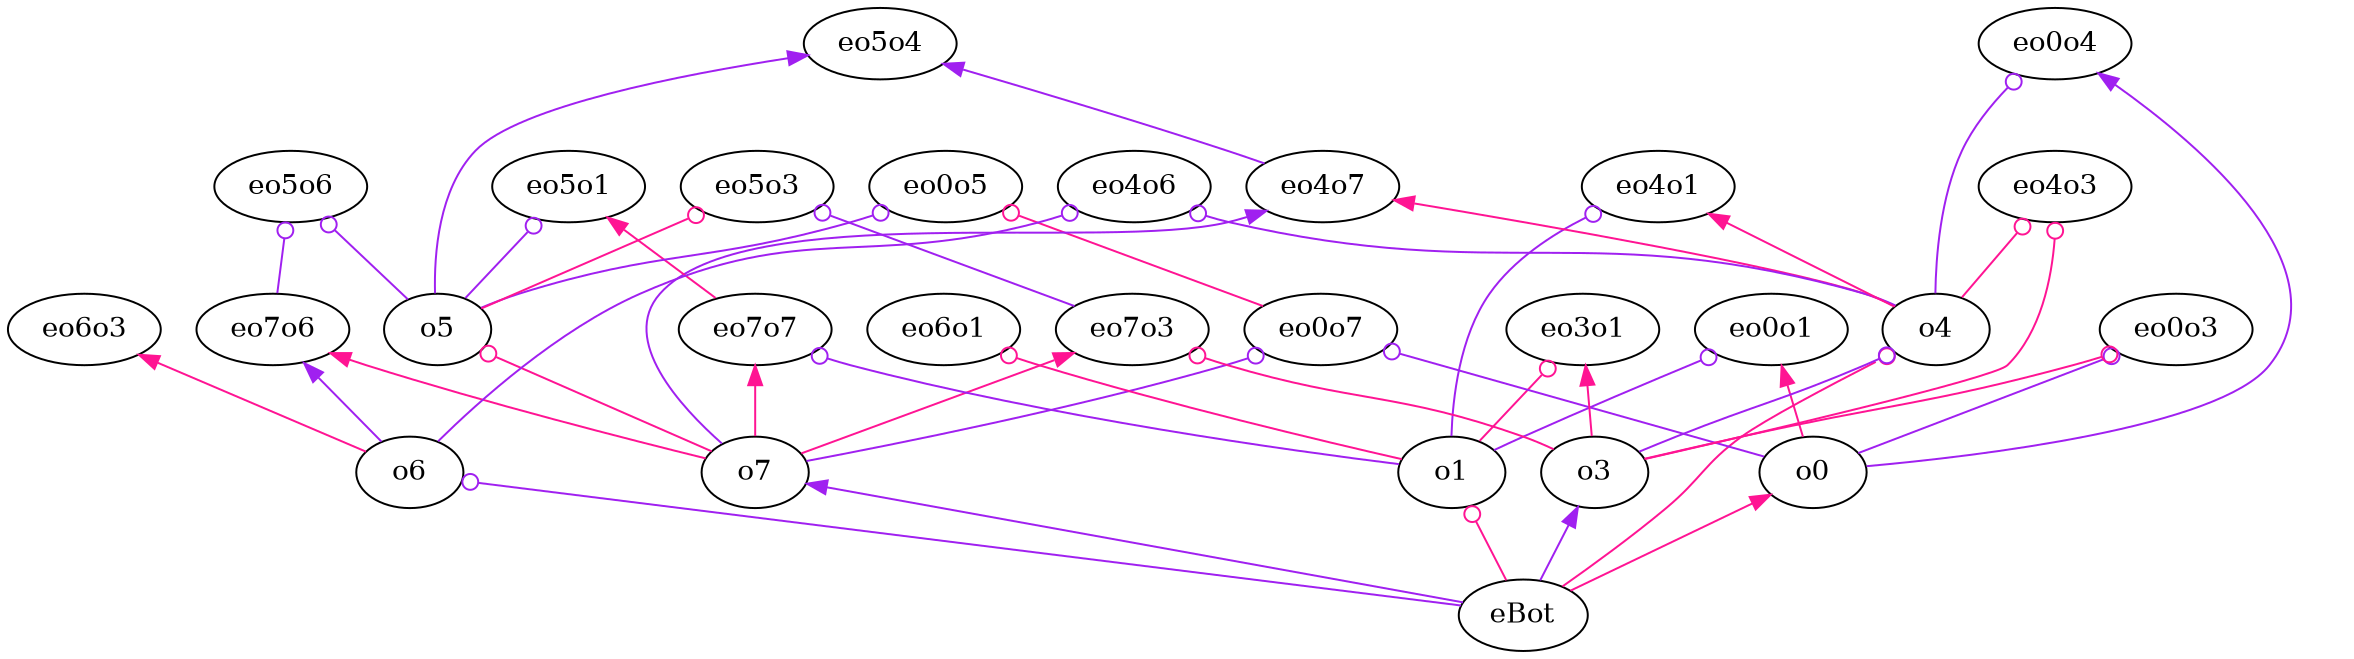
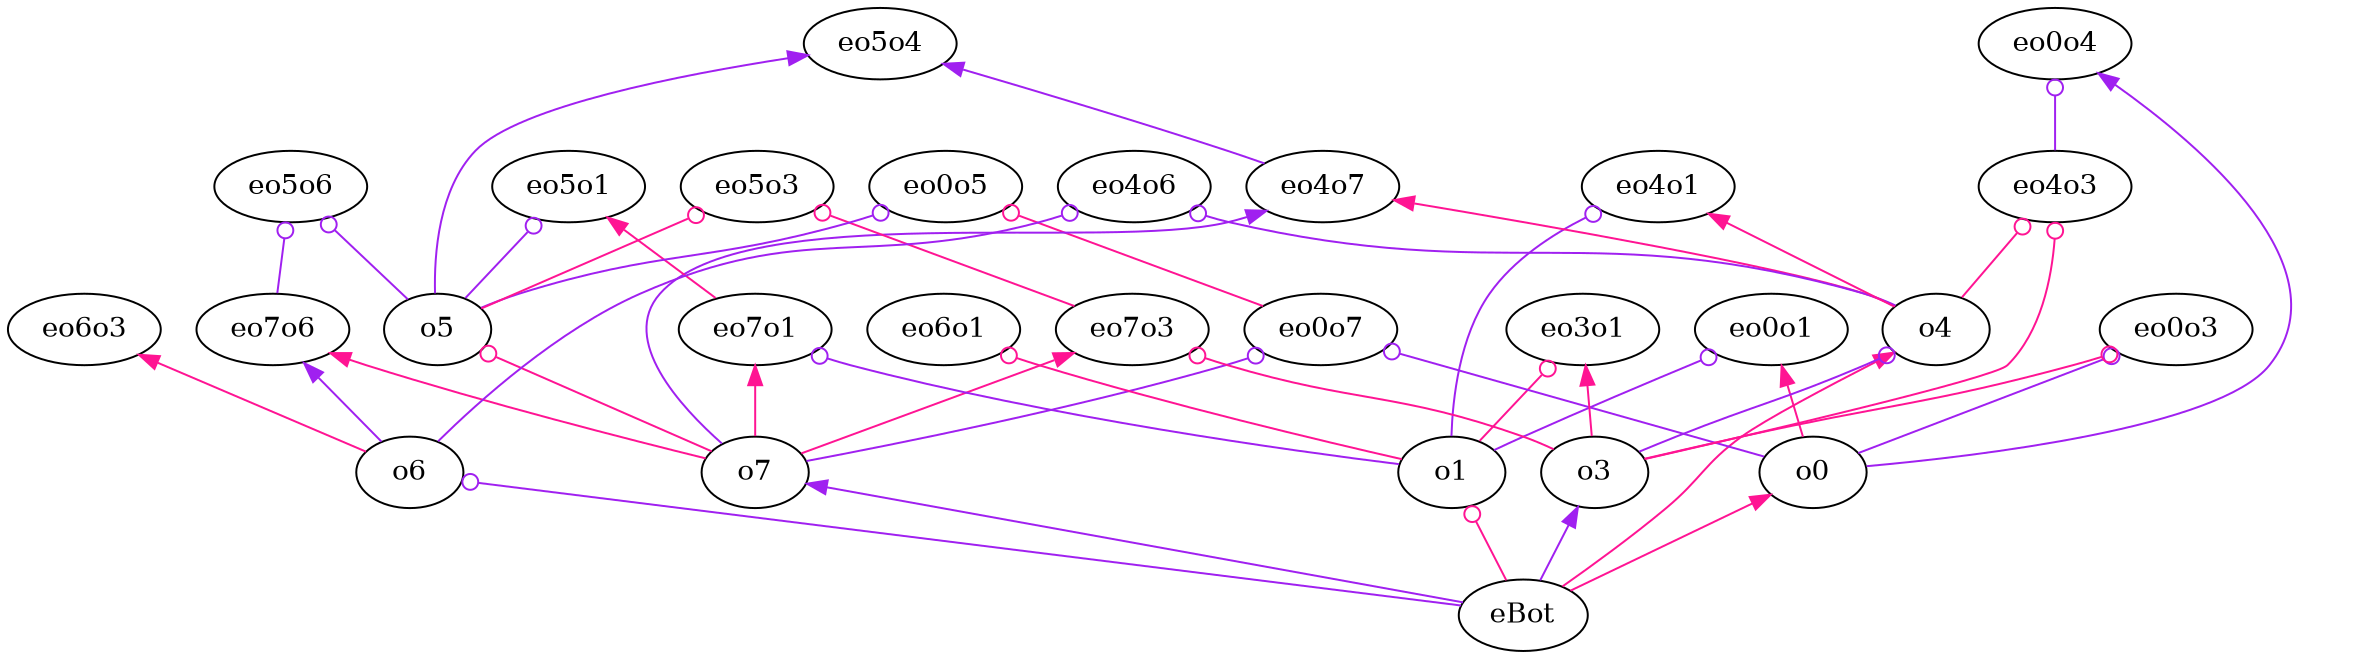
(1950, 183) -> (2055, 123)
(953, 261) -> (953, 261)
(755, 329) -> (755, 329)
(1711, 463) -> (1711, 463)
